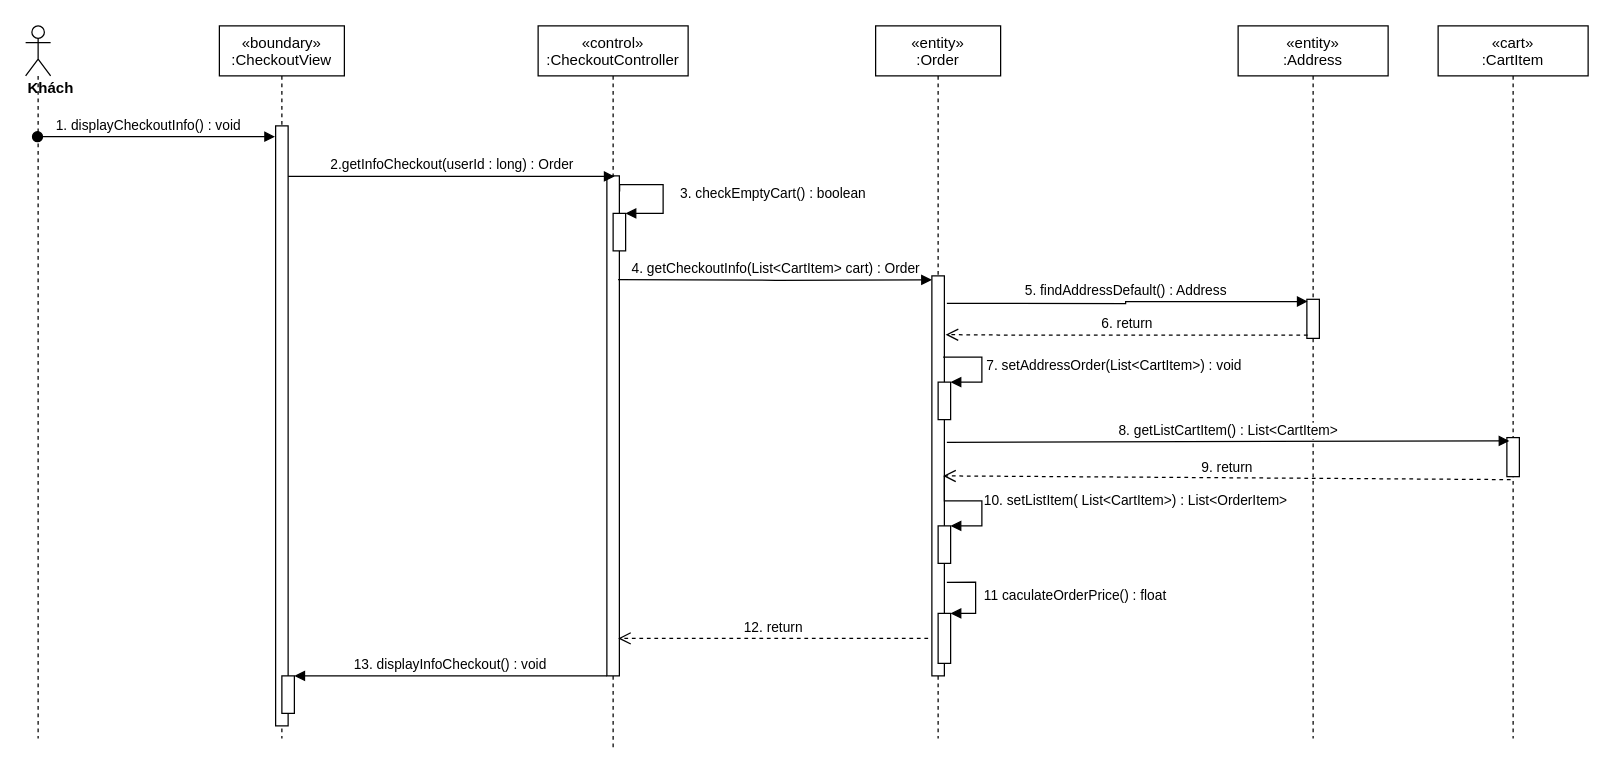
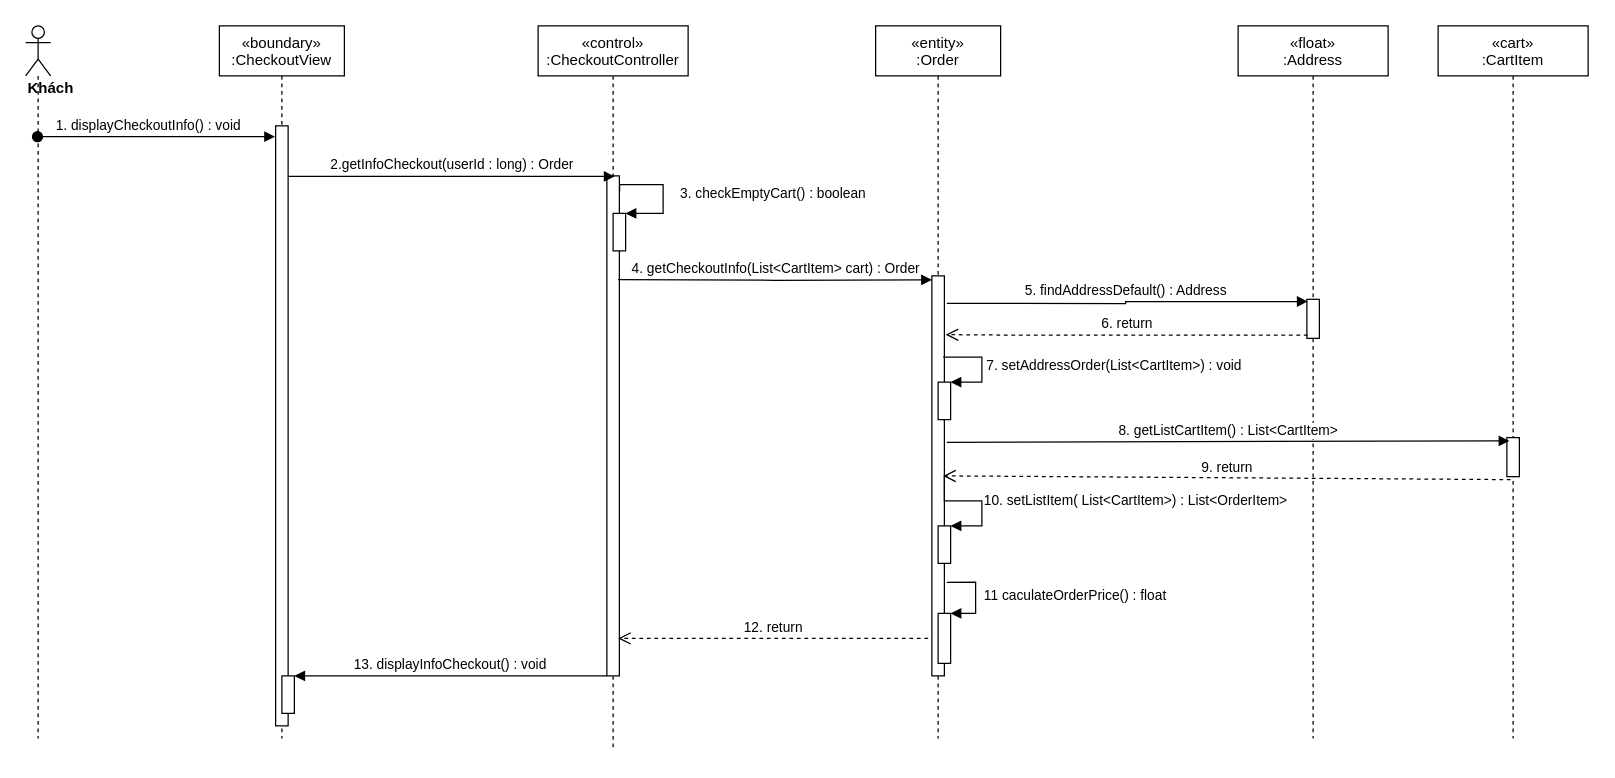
(1313, 43) -> (1313, 43)
